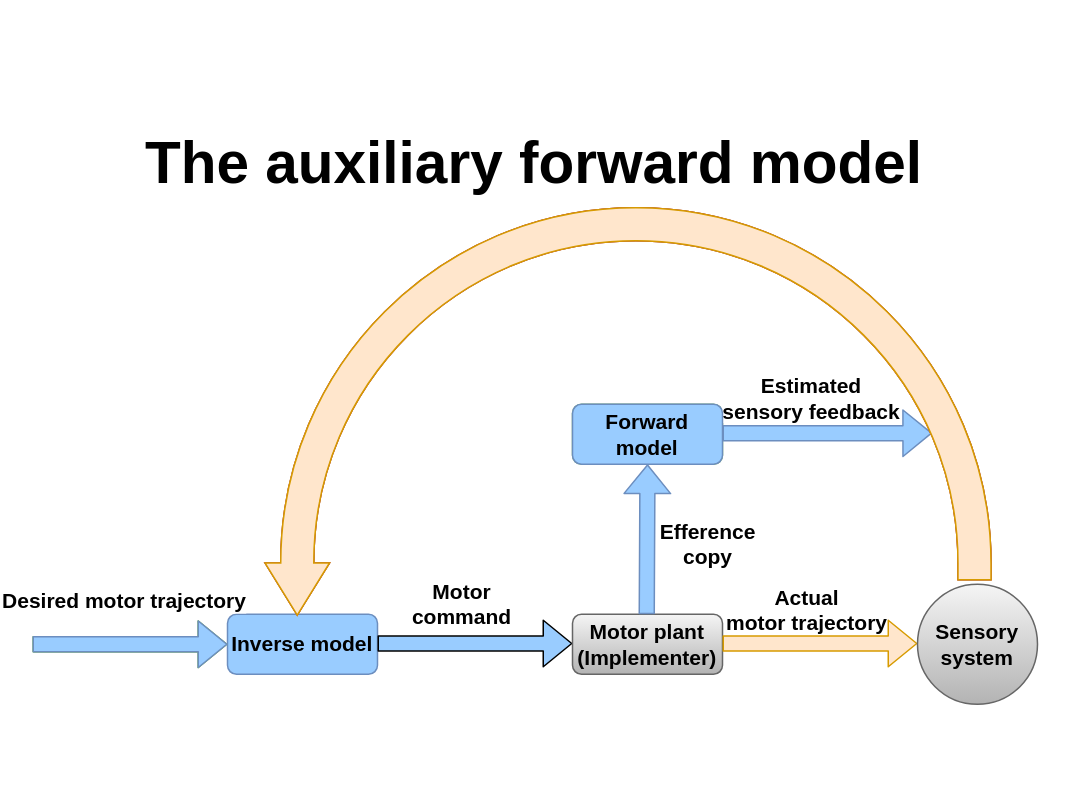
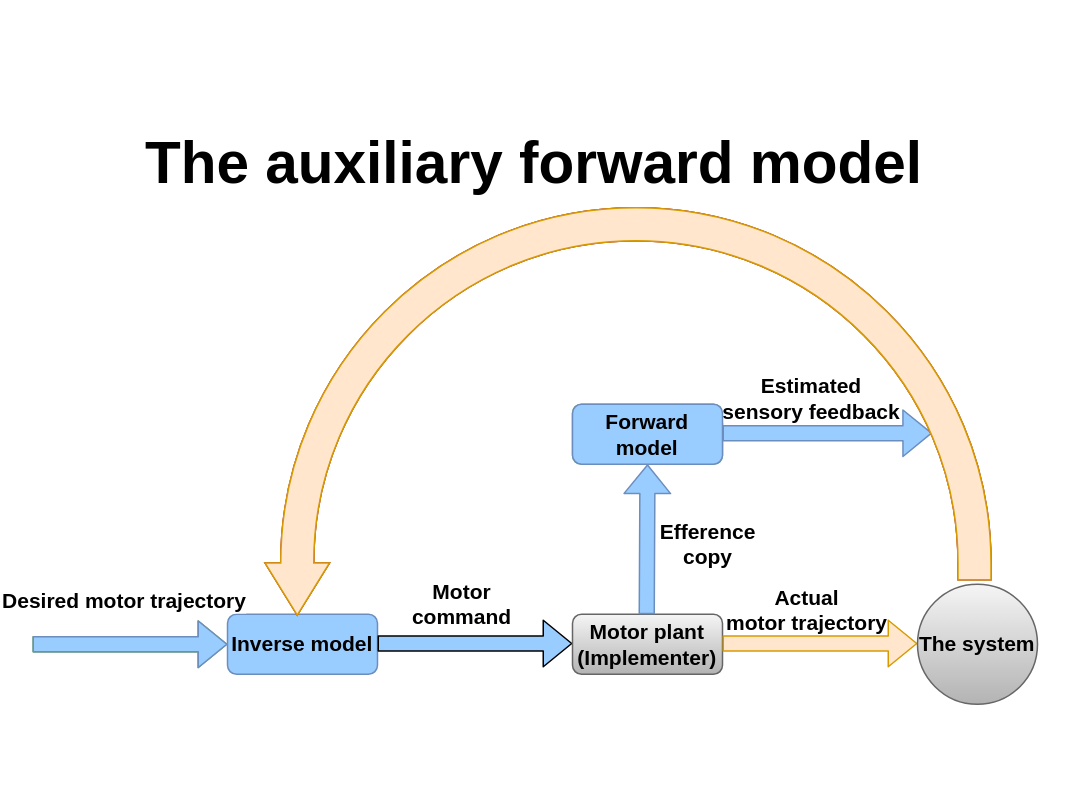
(977, 644) -> (977, 644)
